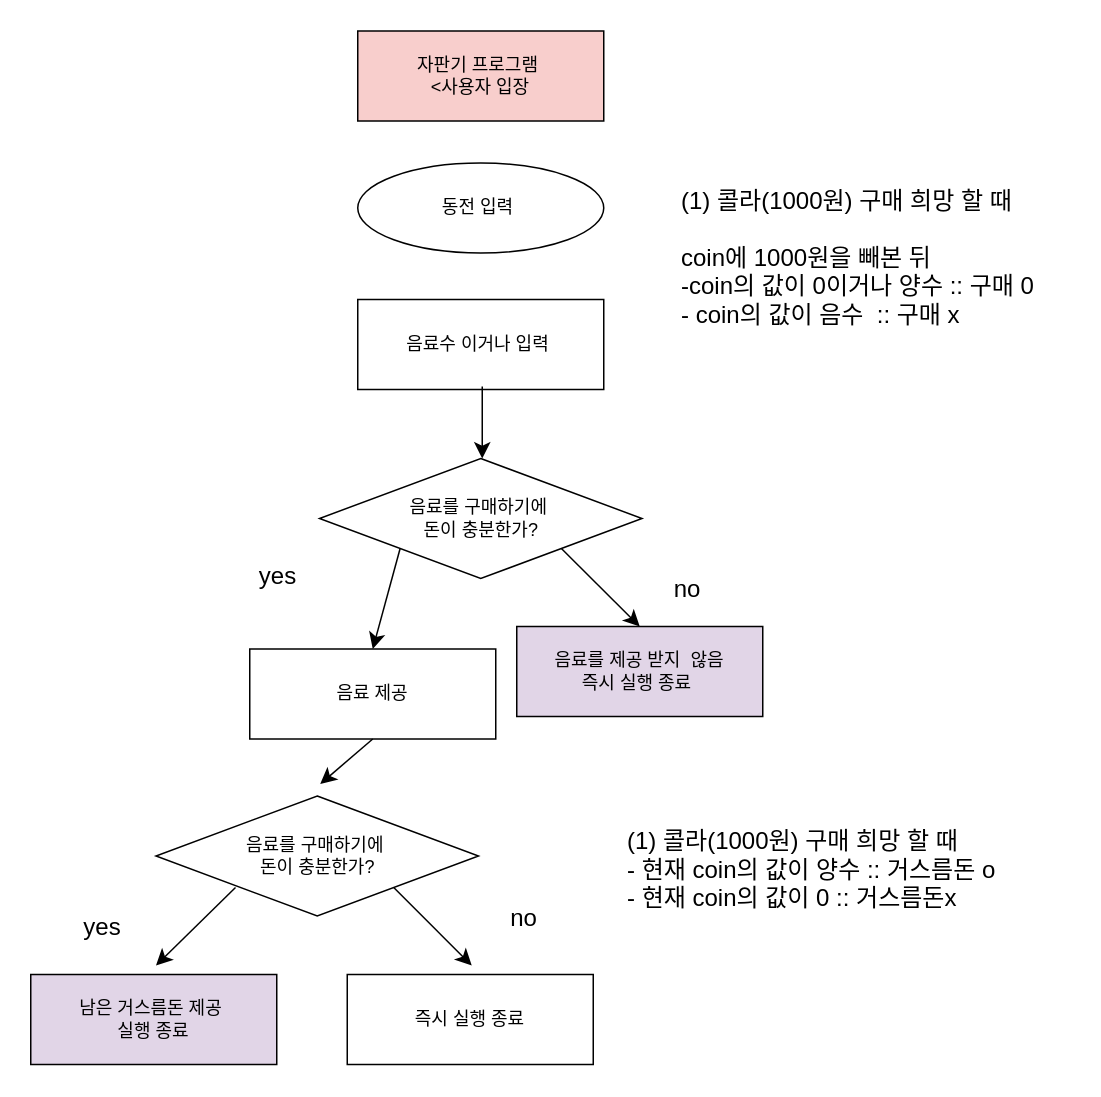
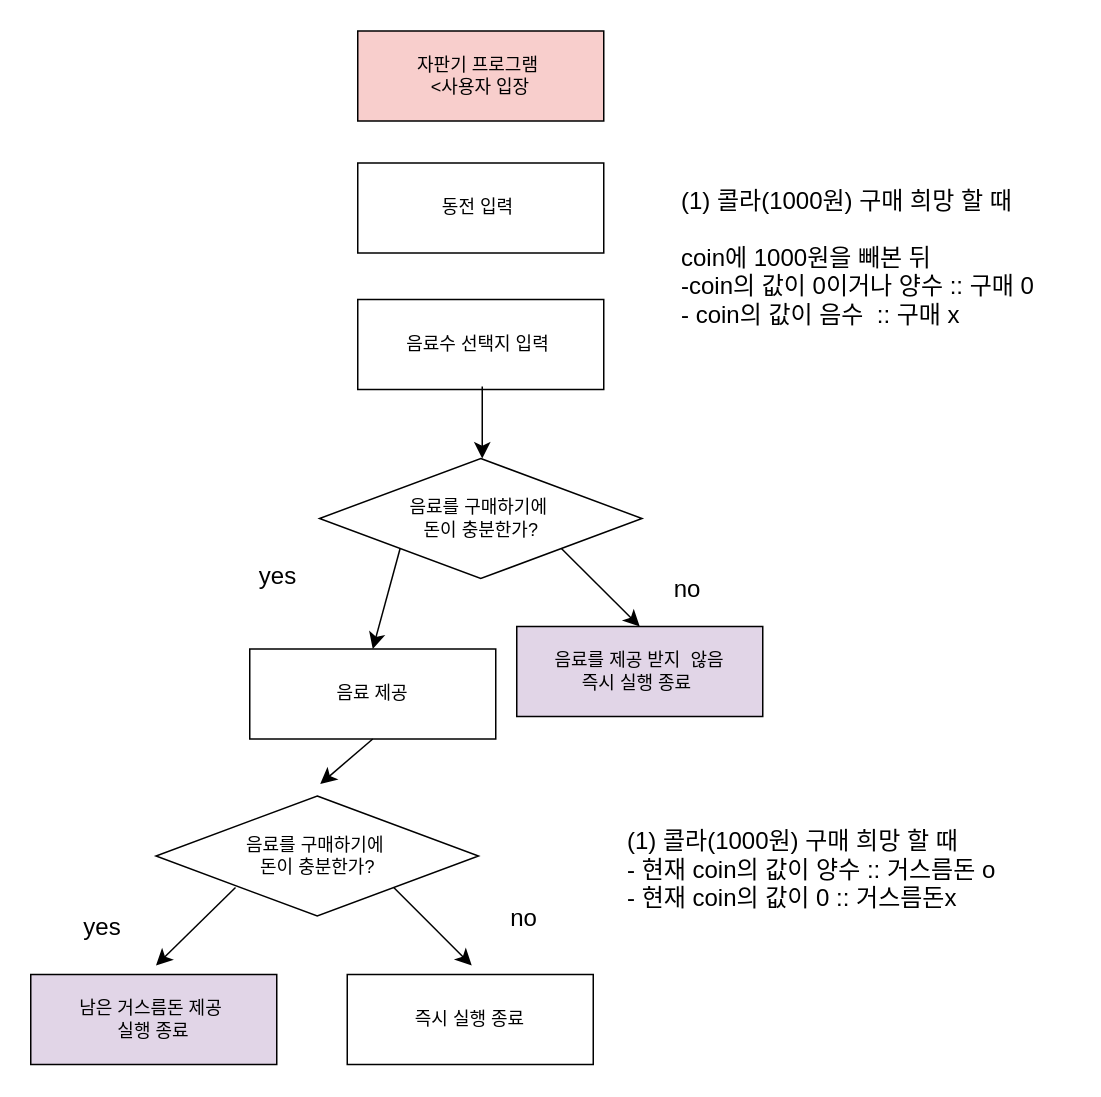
(481, 208) -> (481, 208)
(481, 344) -> (481, 344)
